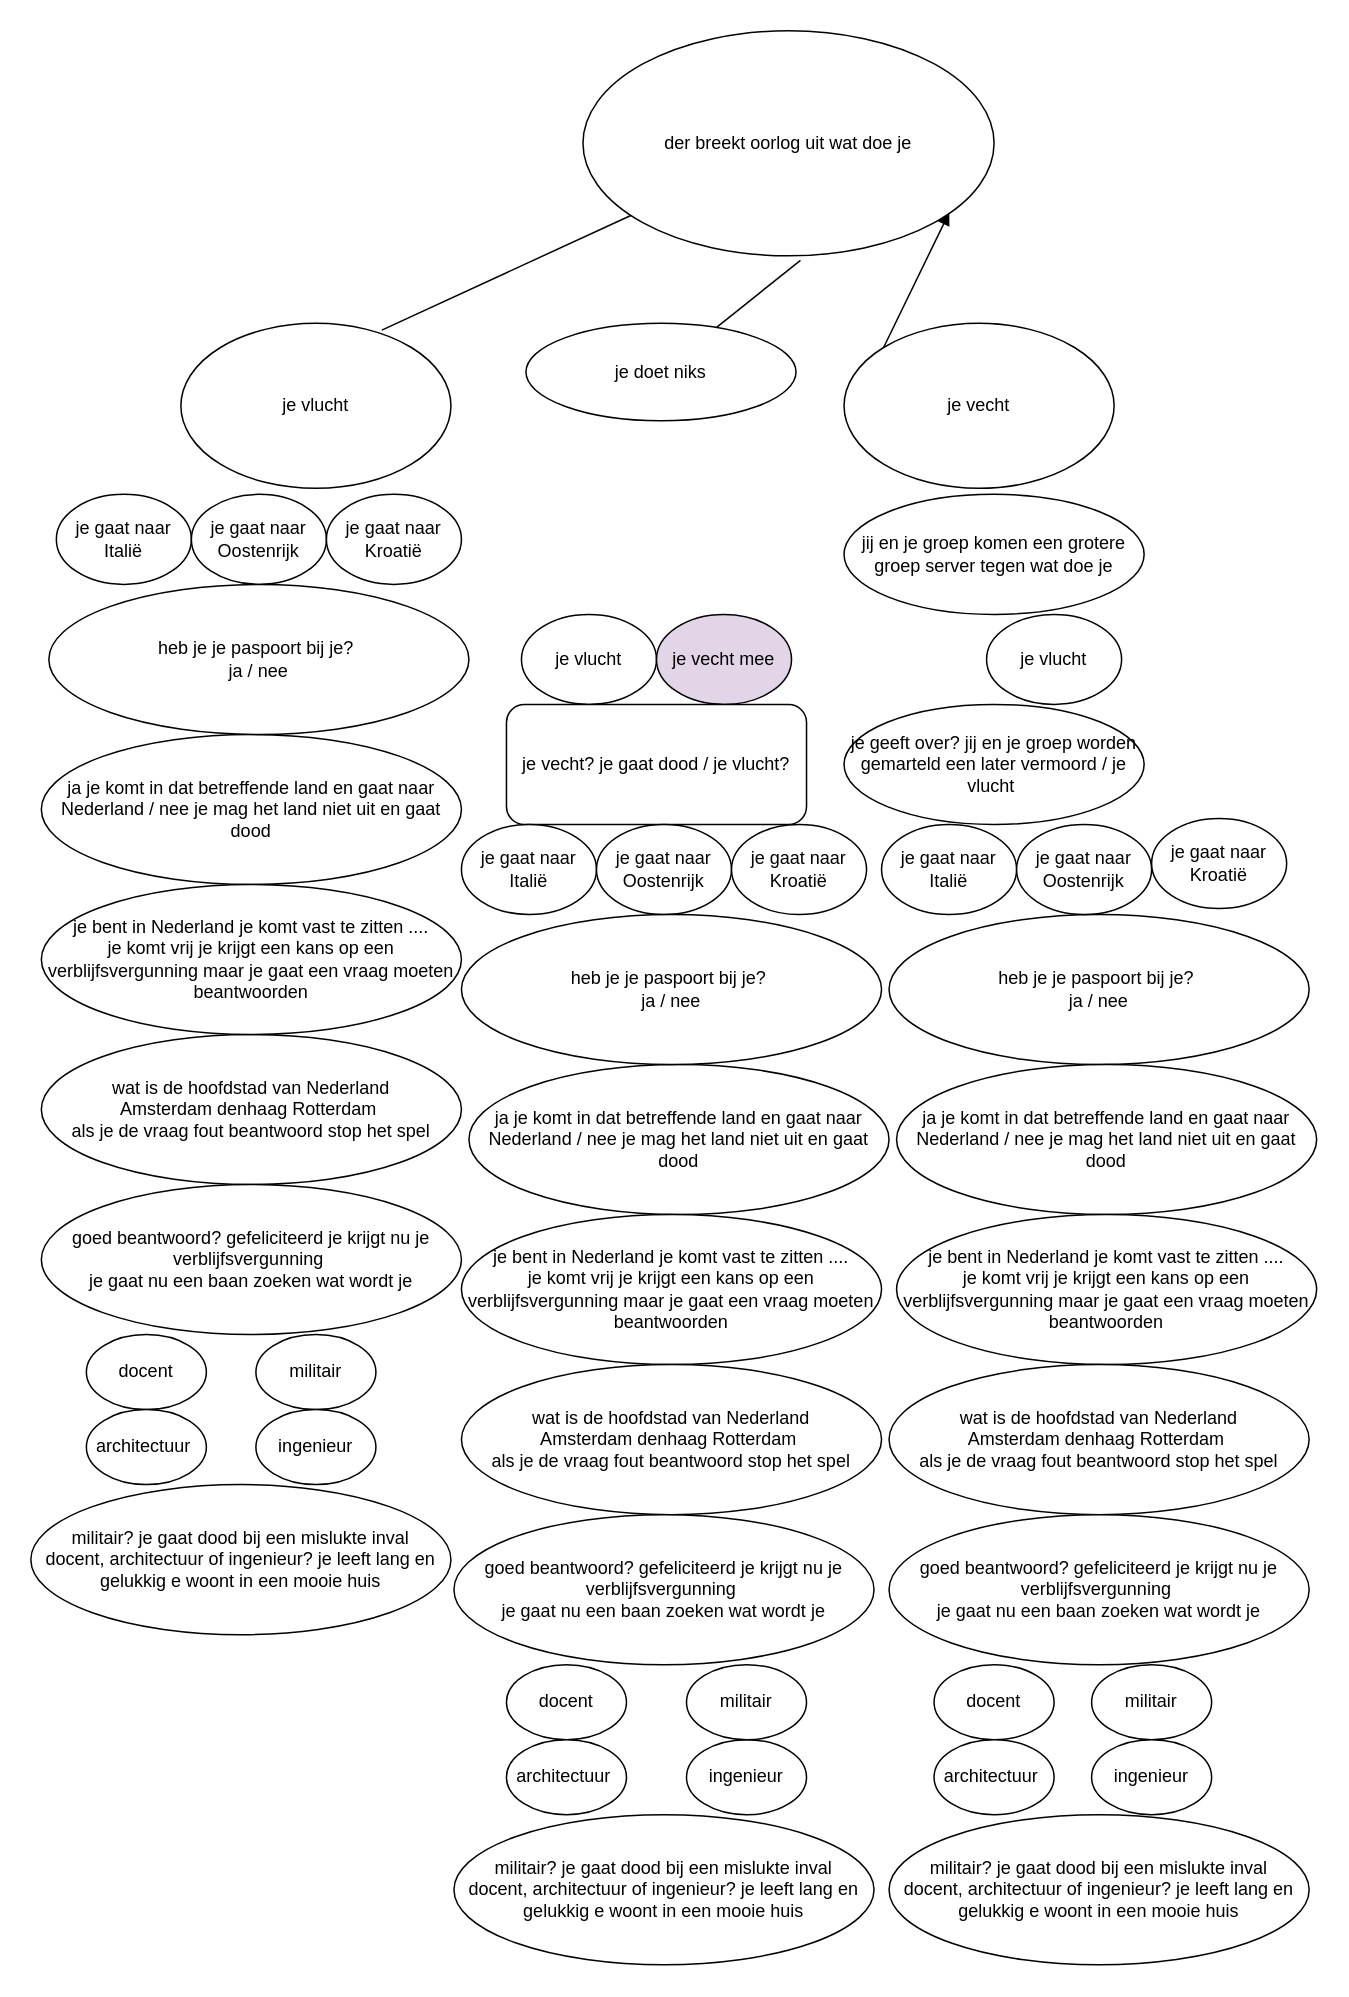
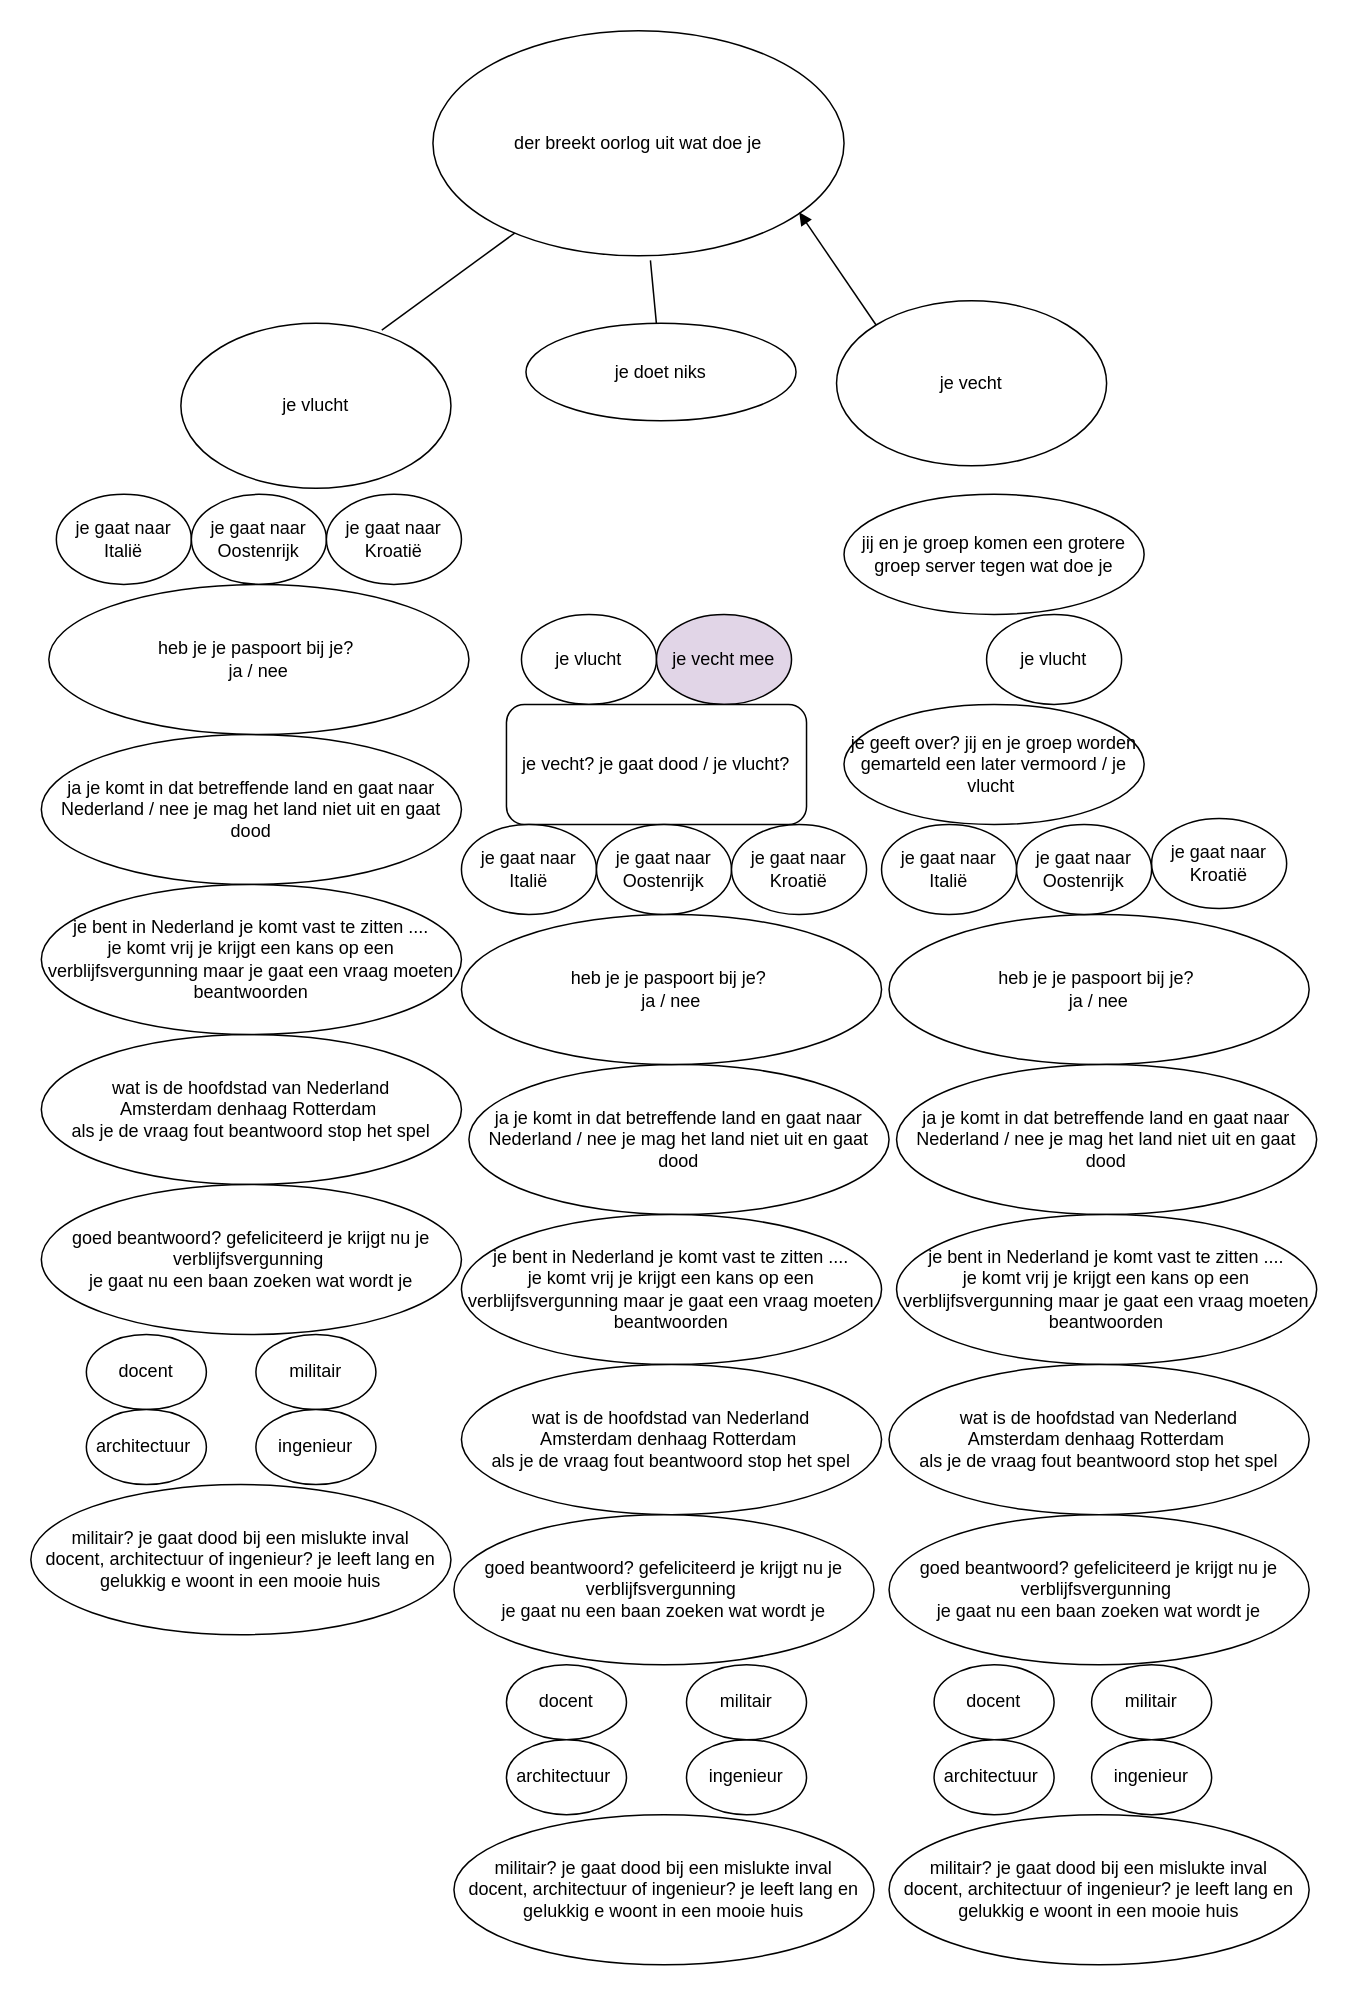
(788, 143) -> (638, 143)
(979, 406) -> (971, 383)
